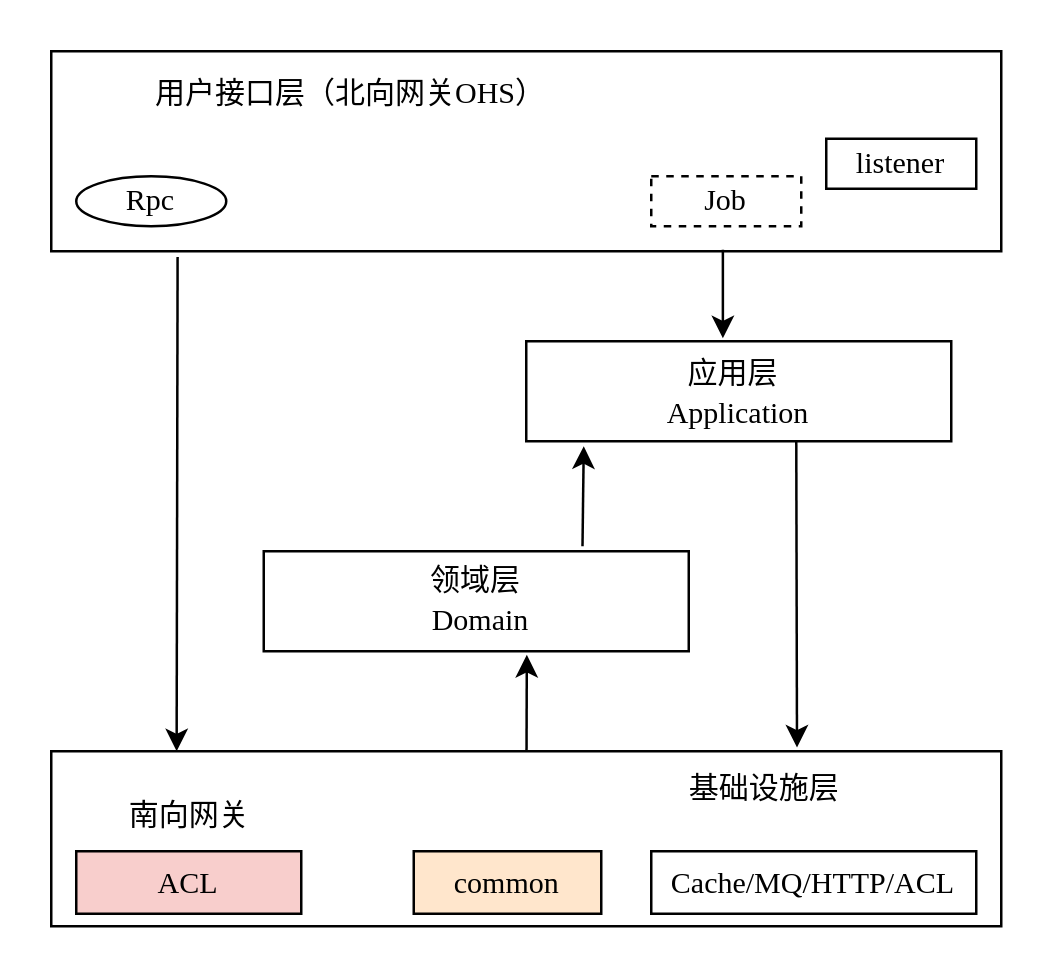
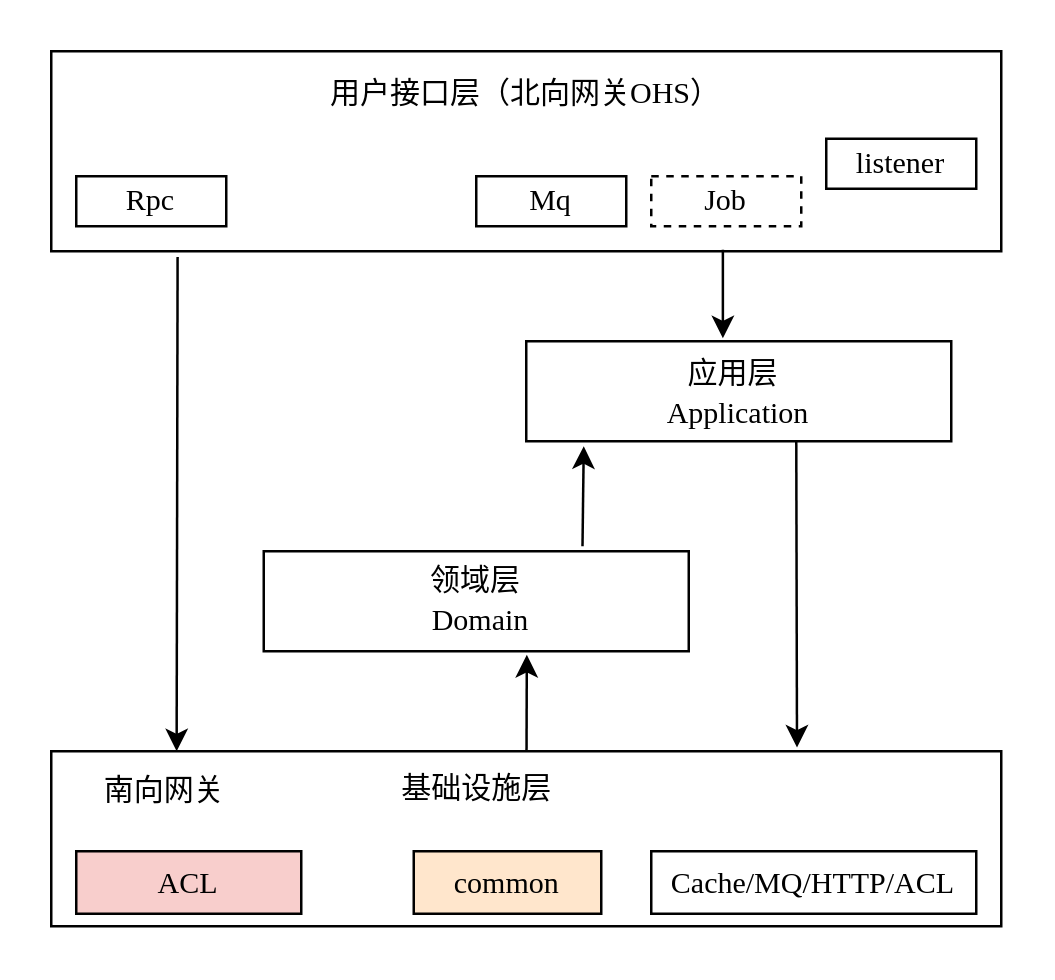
(351, 94) -> (526, 94)
(151, 201) -> (151, 201)
none -> (551, 201)
(764, 789) -> (476, 789)
(189, 816) -> (164, 791)
